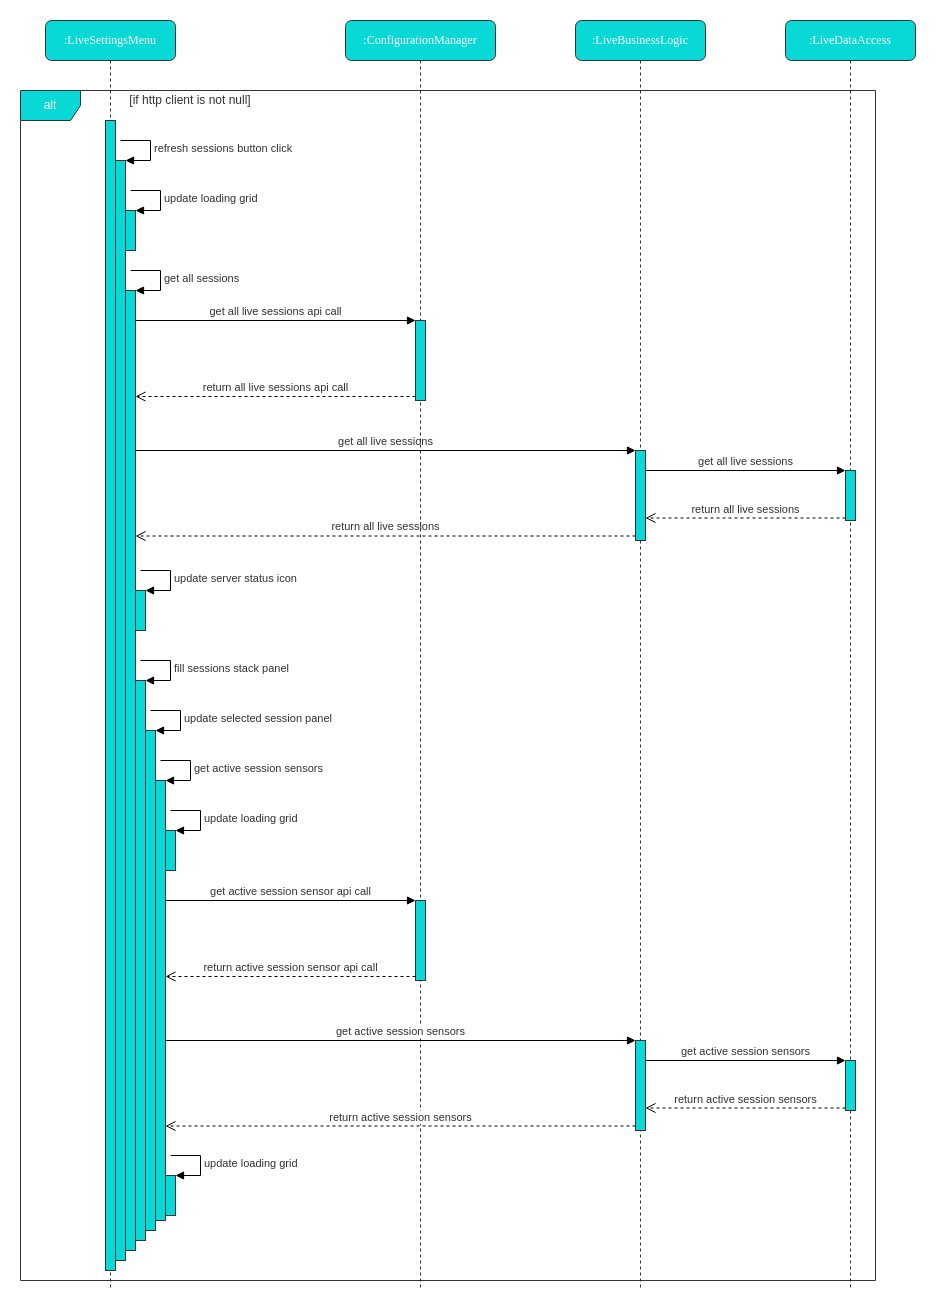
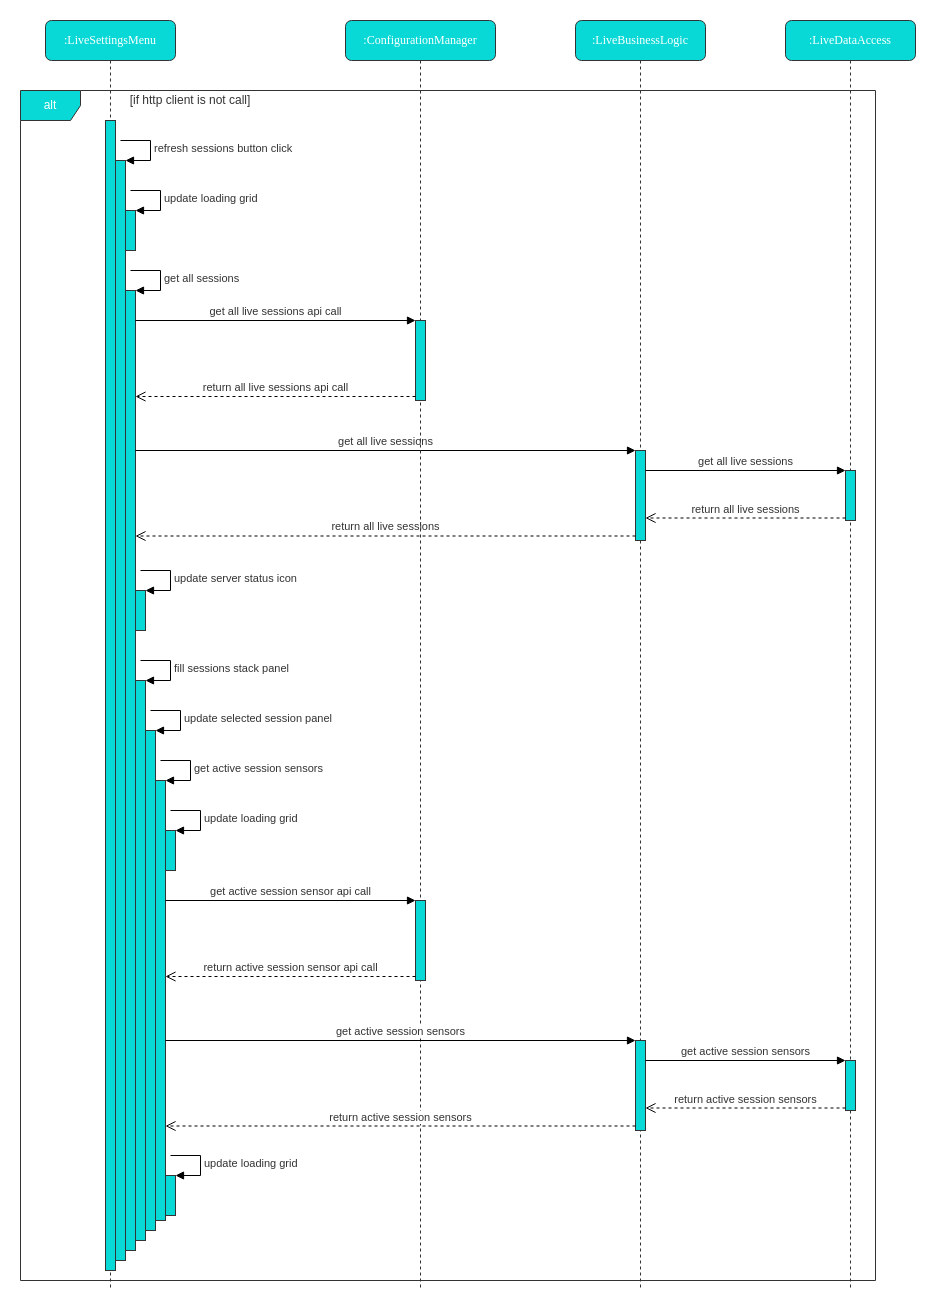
(191, 101) -> (191, 101)
